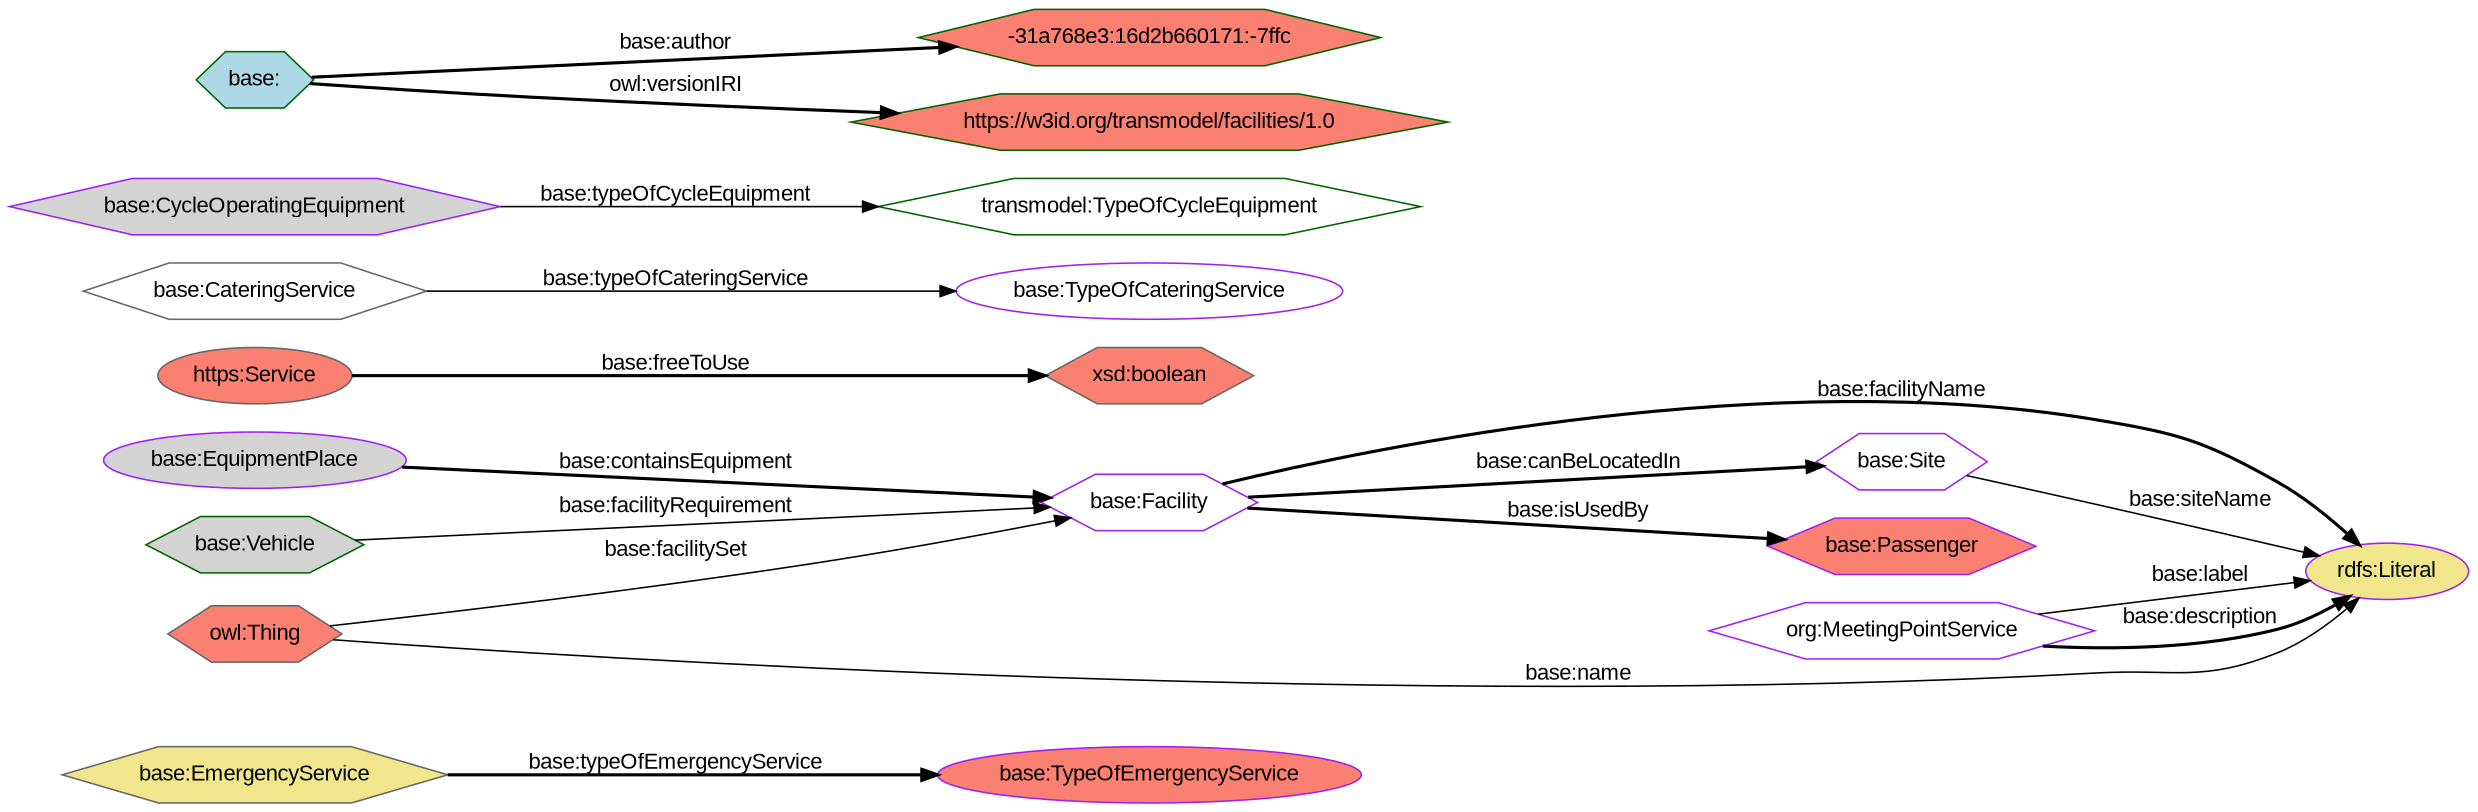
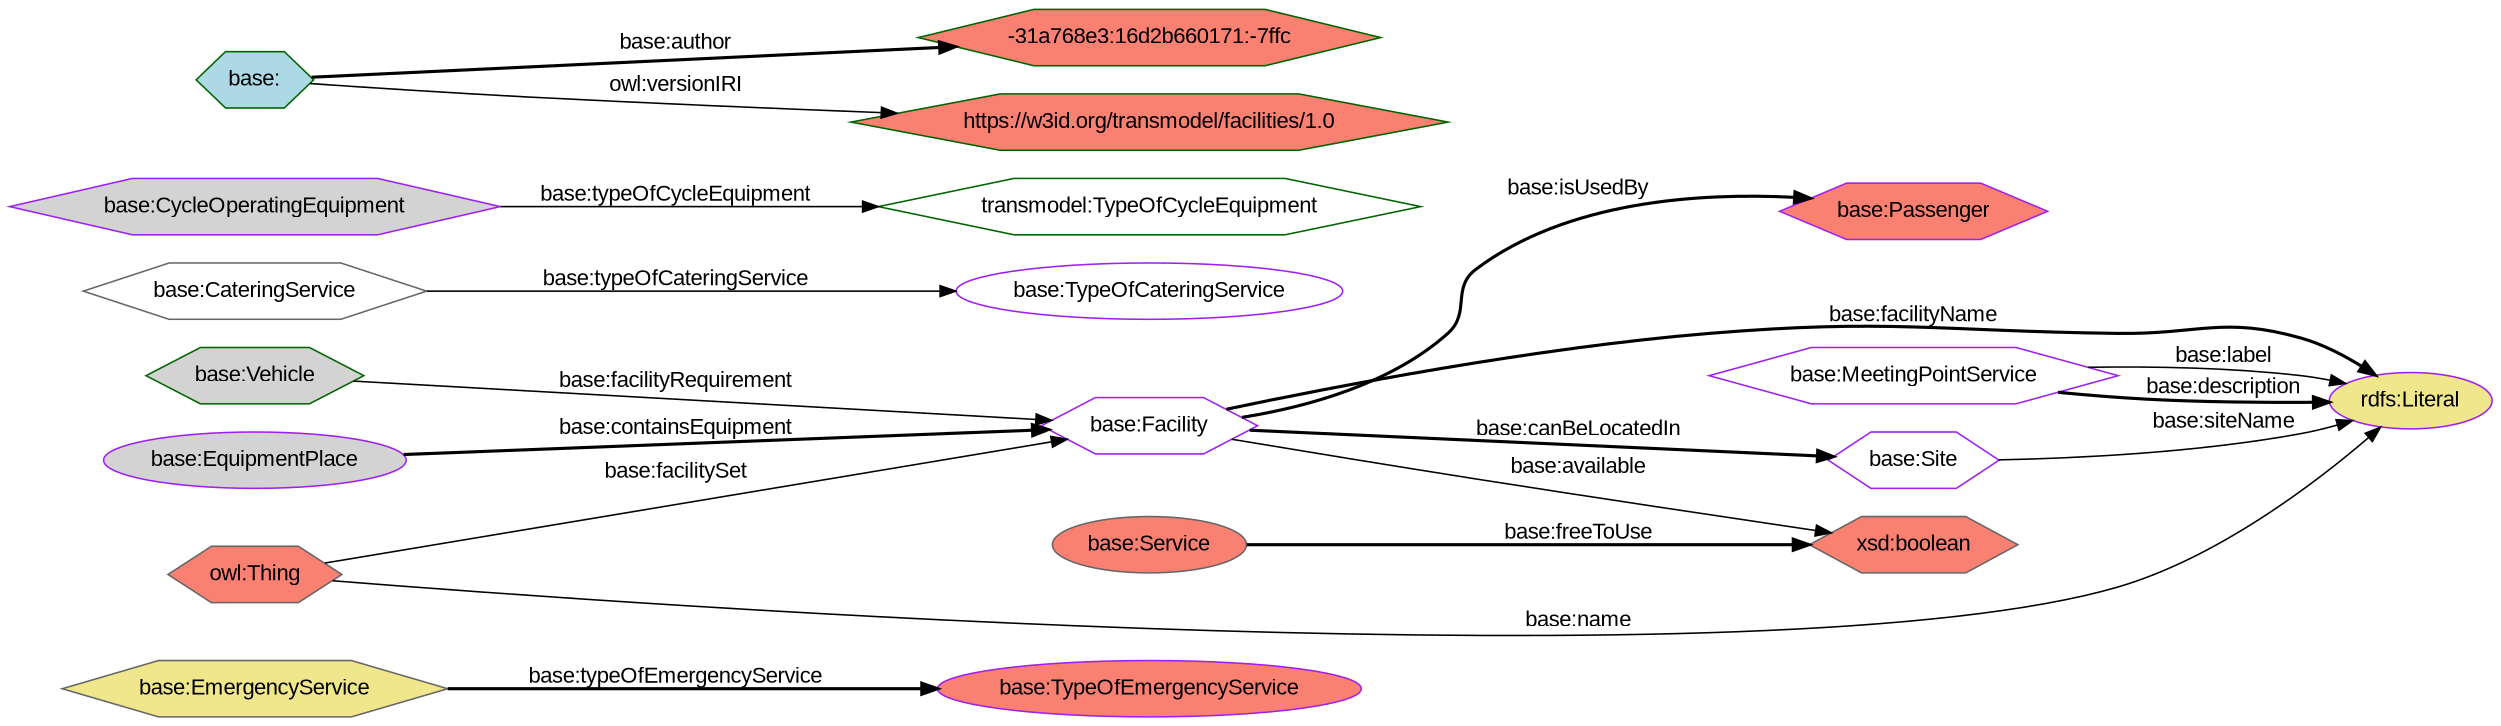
(595, 100) -> (595, 100)
(255, 376) -> (1149, 545)
none -> (1523, 486)
(1902, 631) -> (1914, 376)
